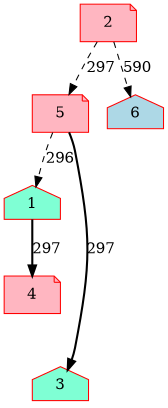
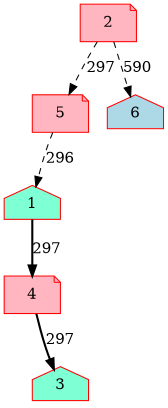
(87, 246) -> (42, 337)
